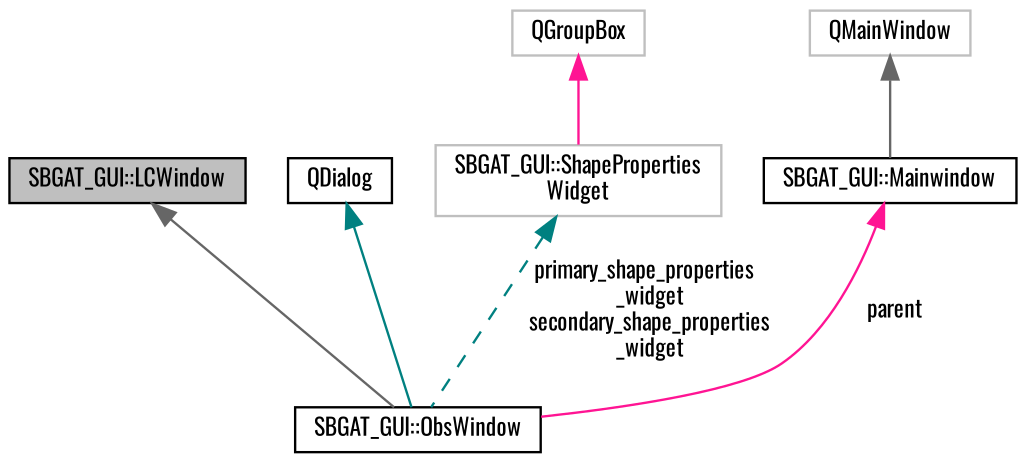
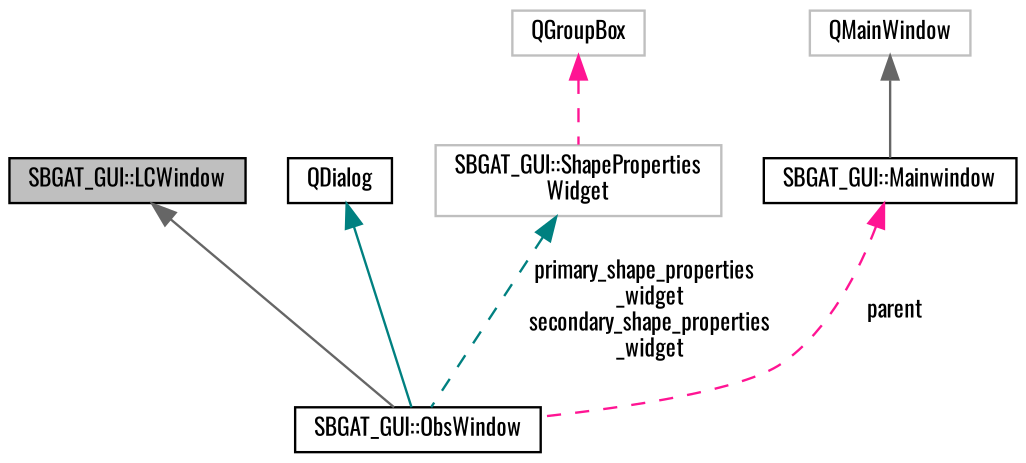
(578, 112) -> (578, 112)
(746, 380) -> (746, 380)
